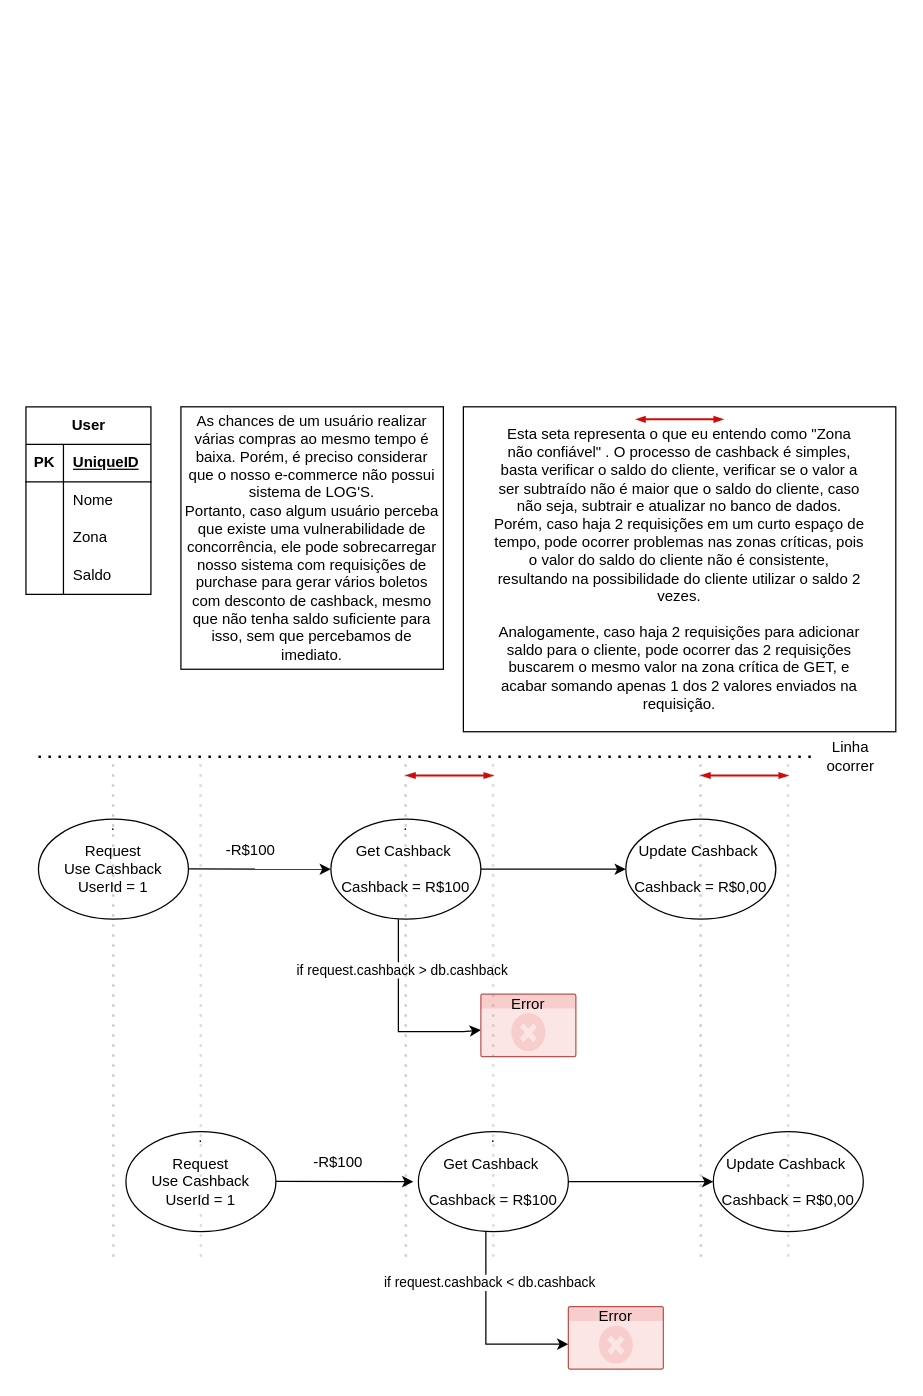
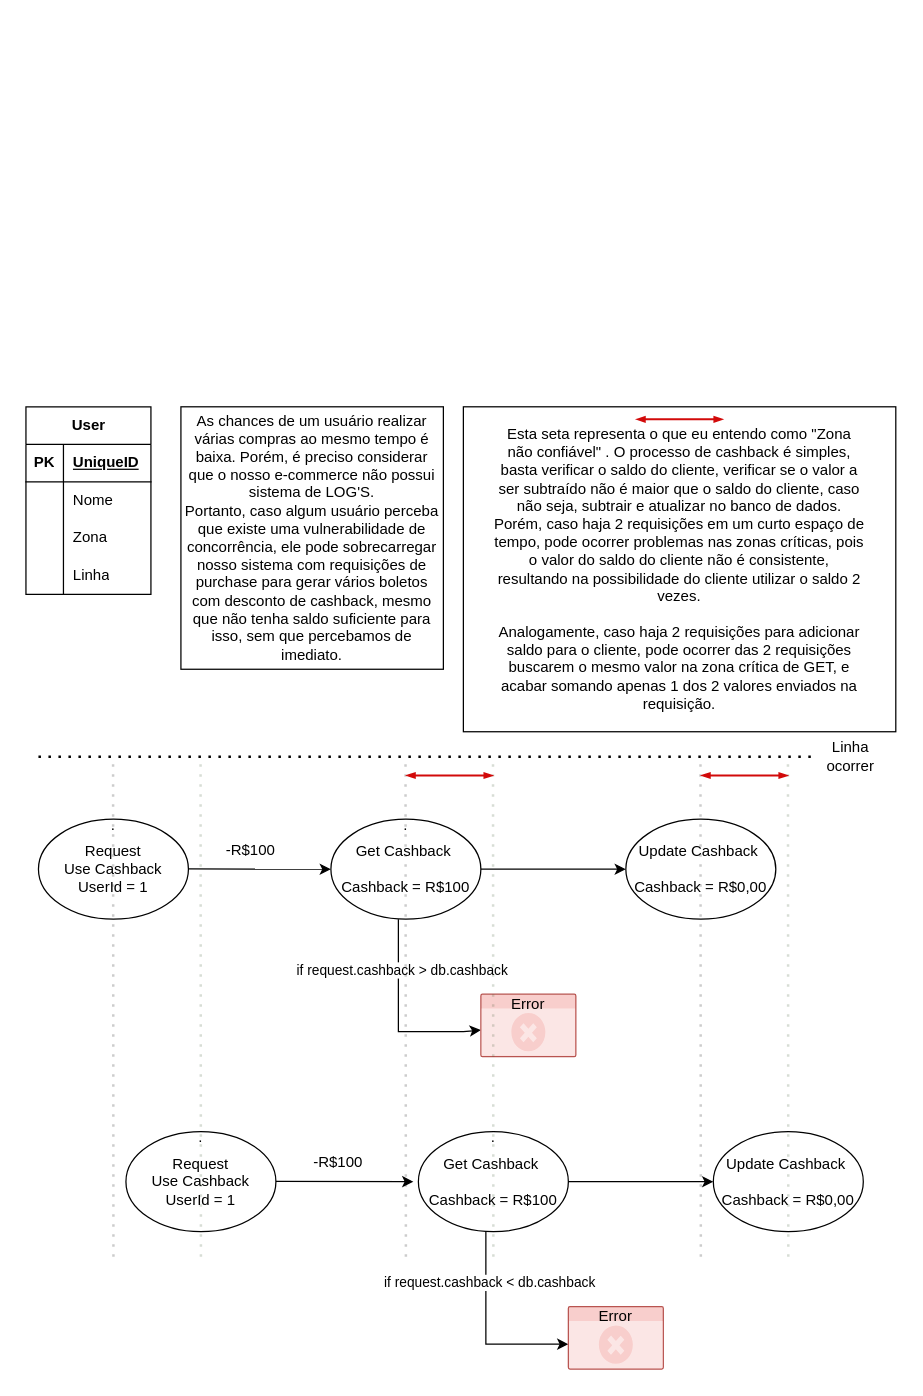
(92, 576) -> (92, 576)
